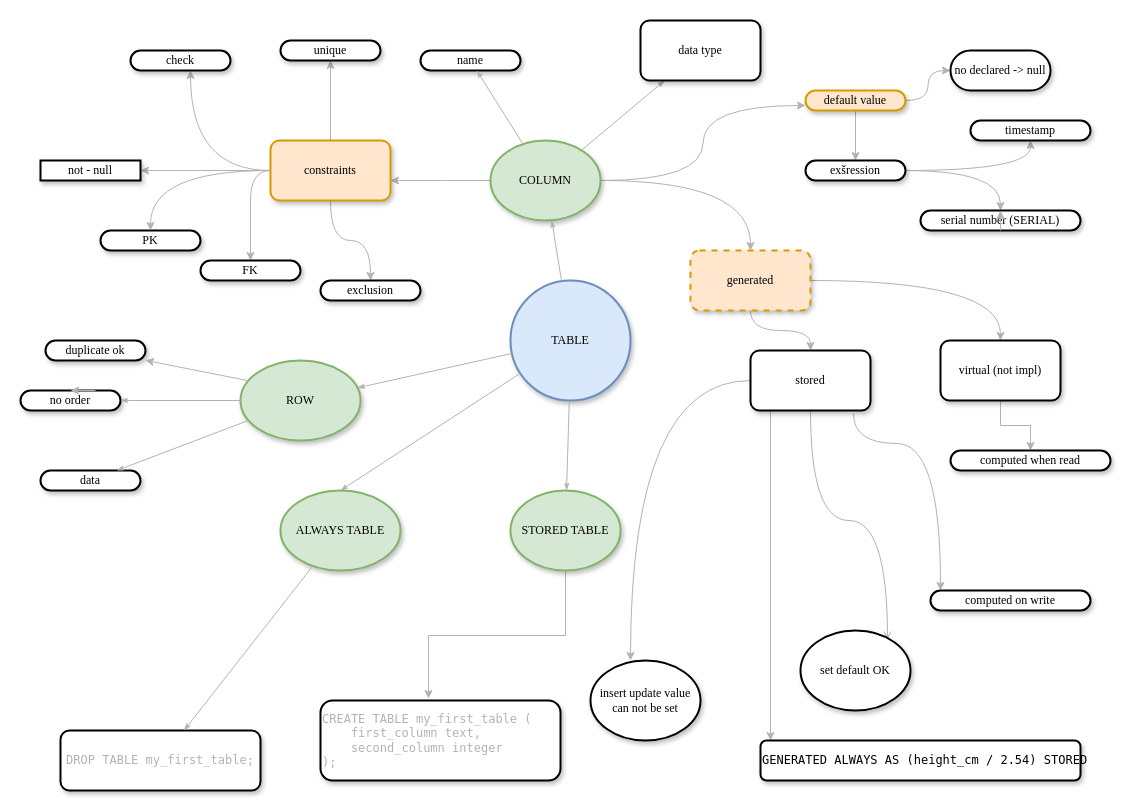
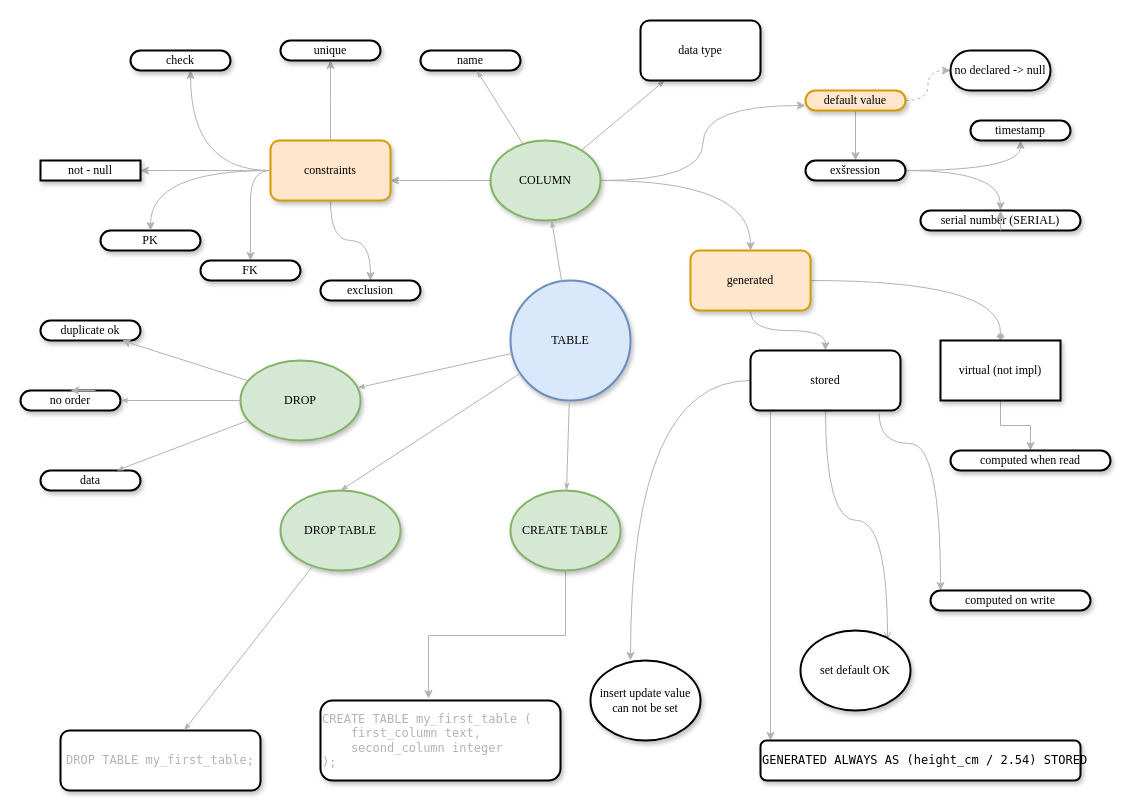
(928, 88) -> (928, 88)
(1031, 131) -> (1021, 131)
(751, 281) -> (751, 281)
(812, 281) -> (812, 281)
(96, 351) -> (91, 331)
(1001, 371) -> (1001, 371)
(811, 381) -> (826, 381)
(301, 401) -> (301, 401)
(341, 531) -> (341, 531)
(566, 531) -> (566, 531)
